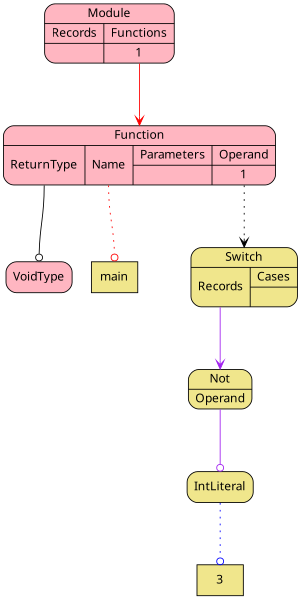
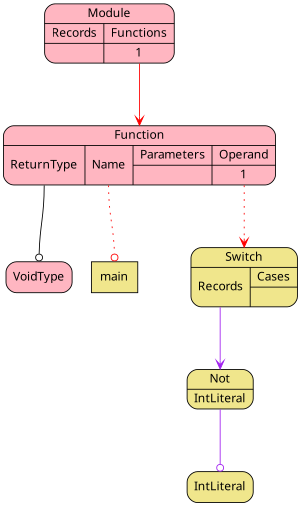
(244, 212) -> (244, 212)
(220, 399) -> (220, 399)
(220, 580) -> none
